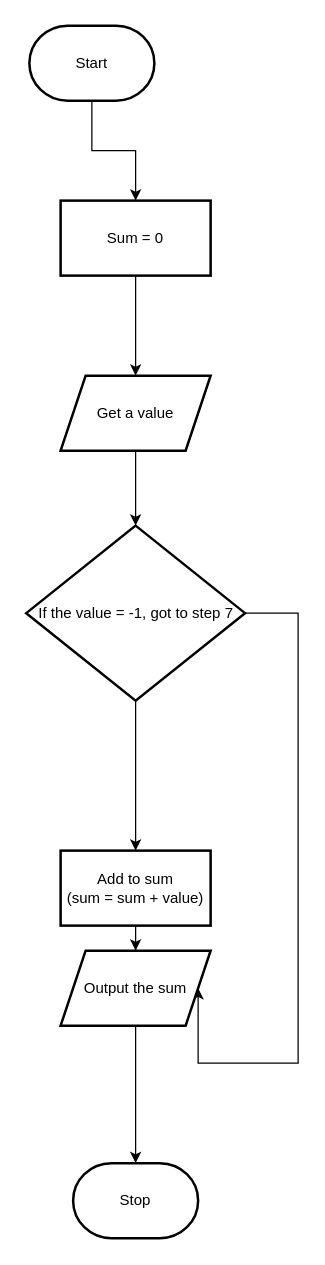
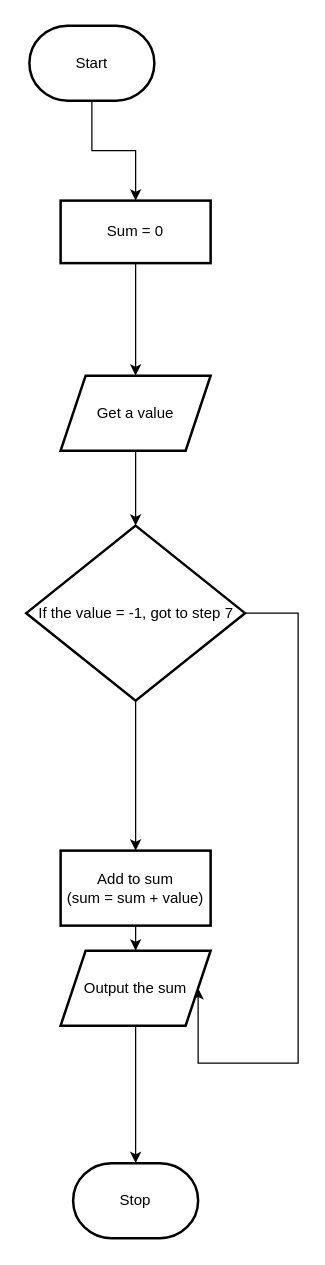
(136, 238) -> (136, 232)
